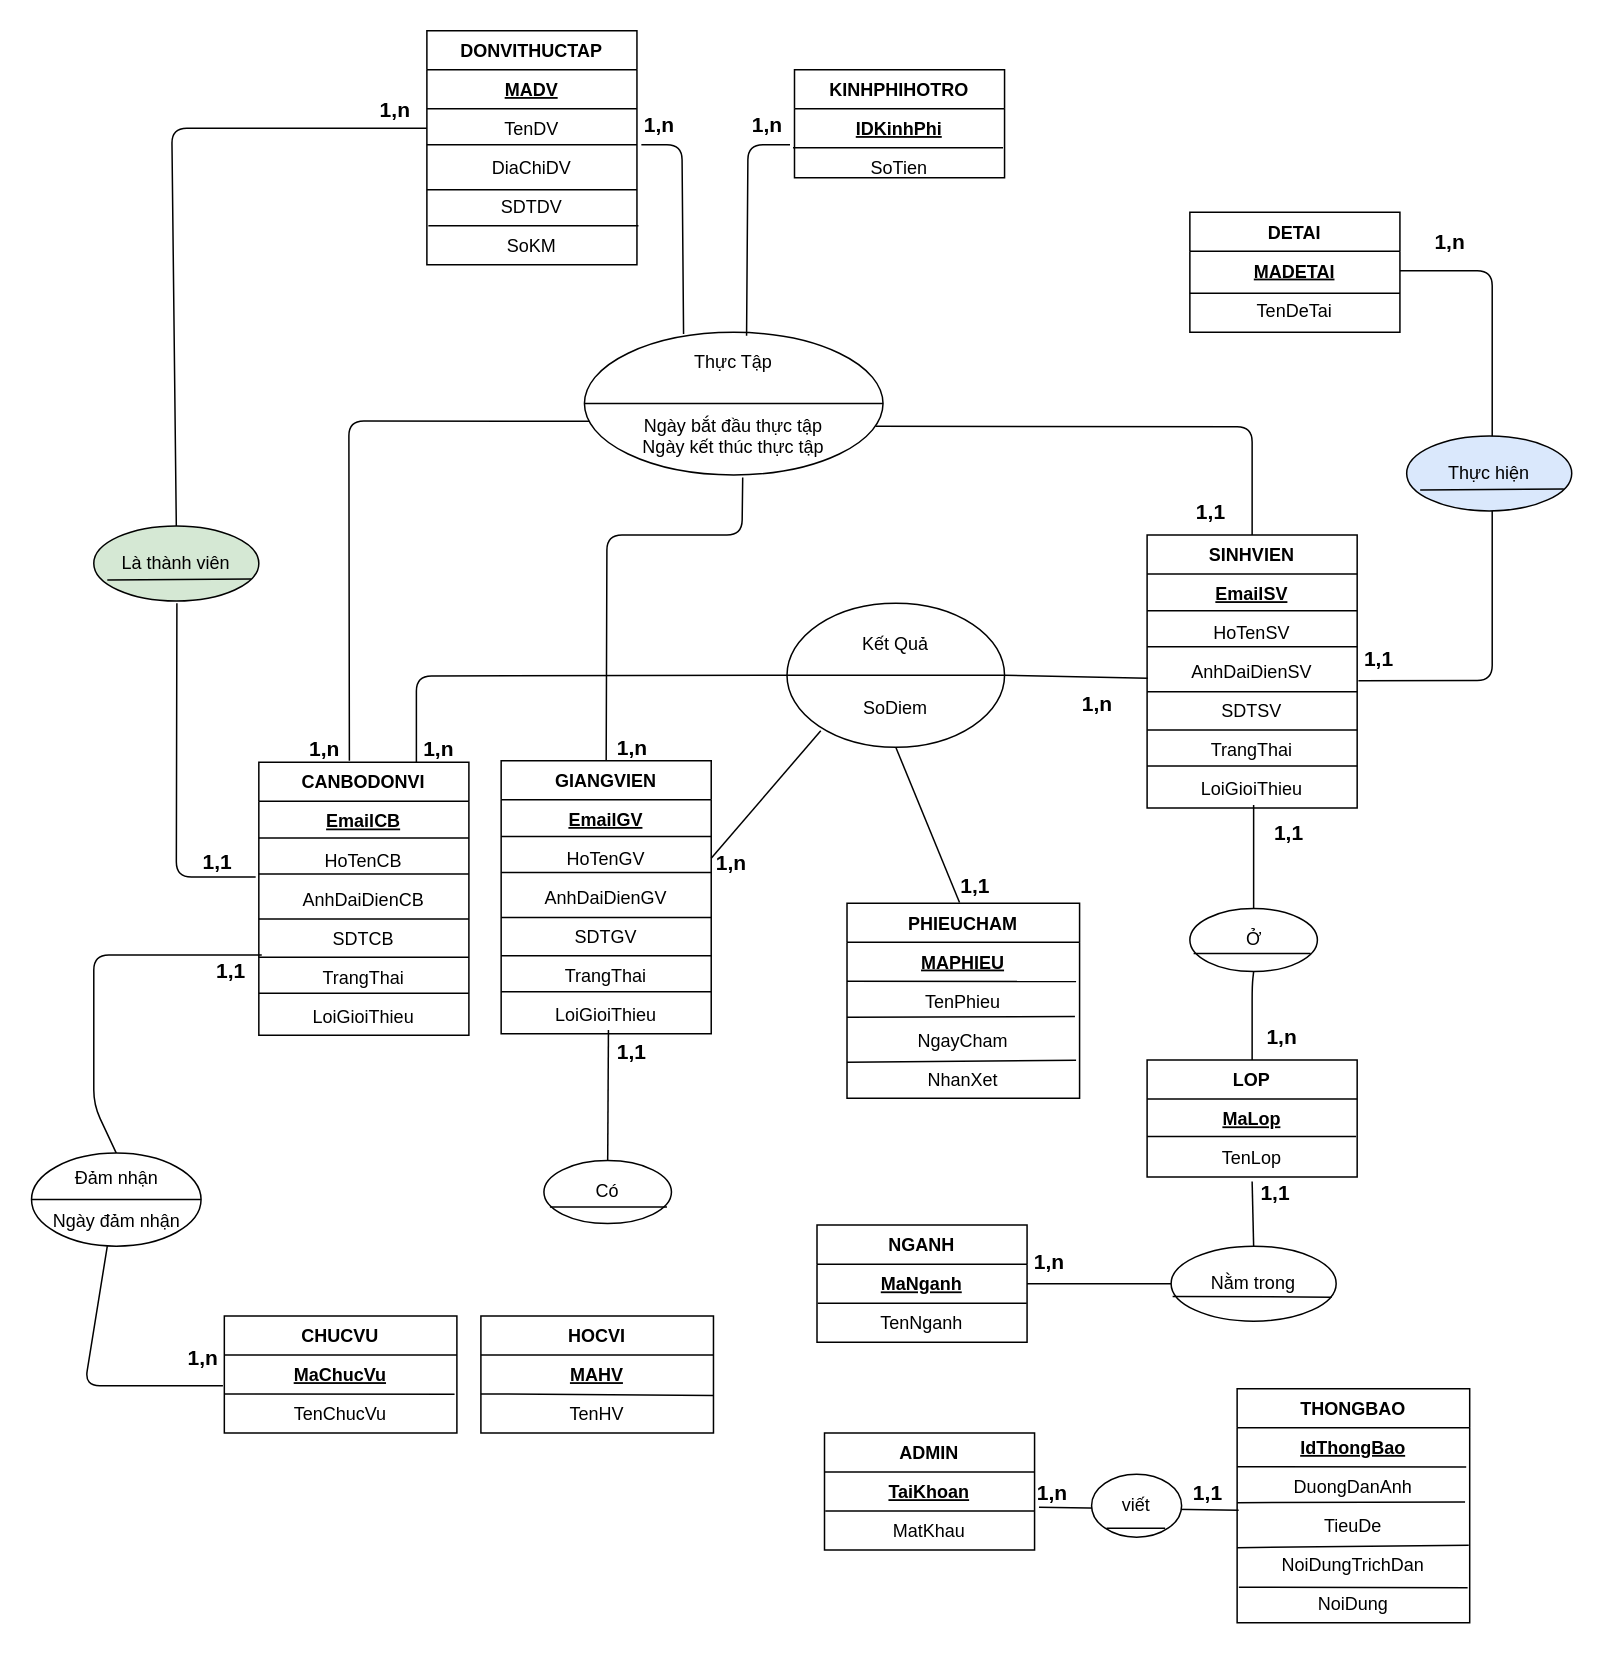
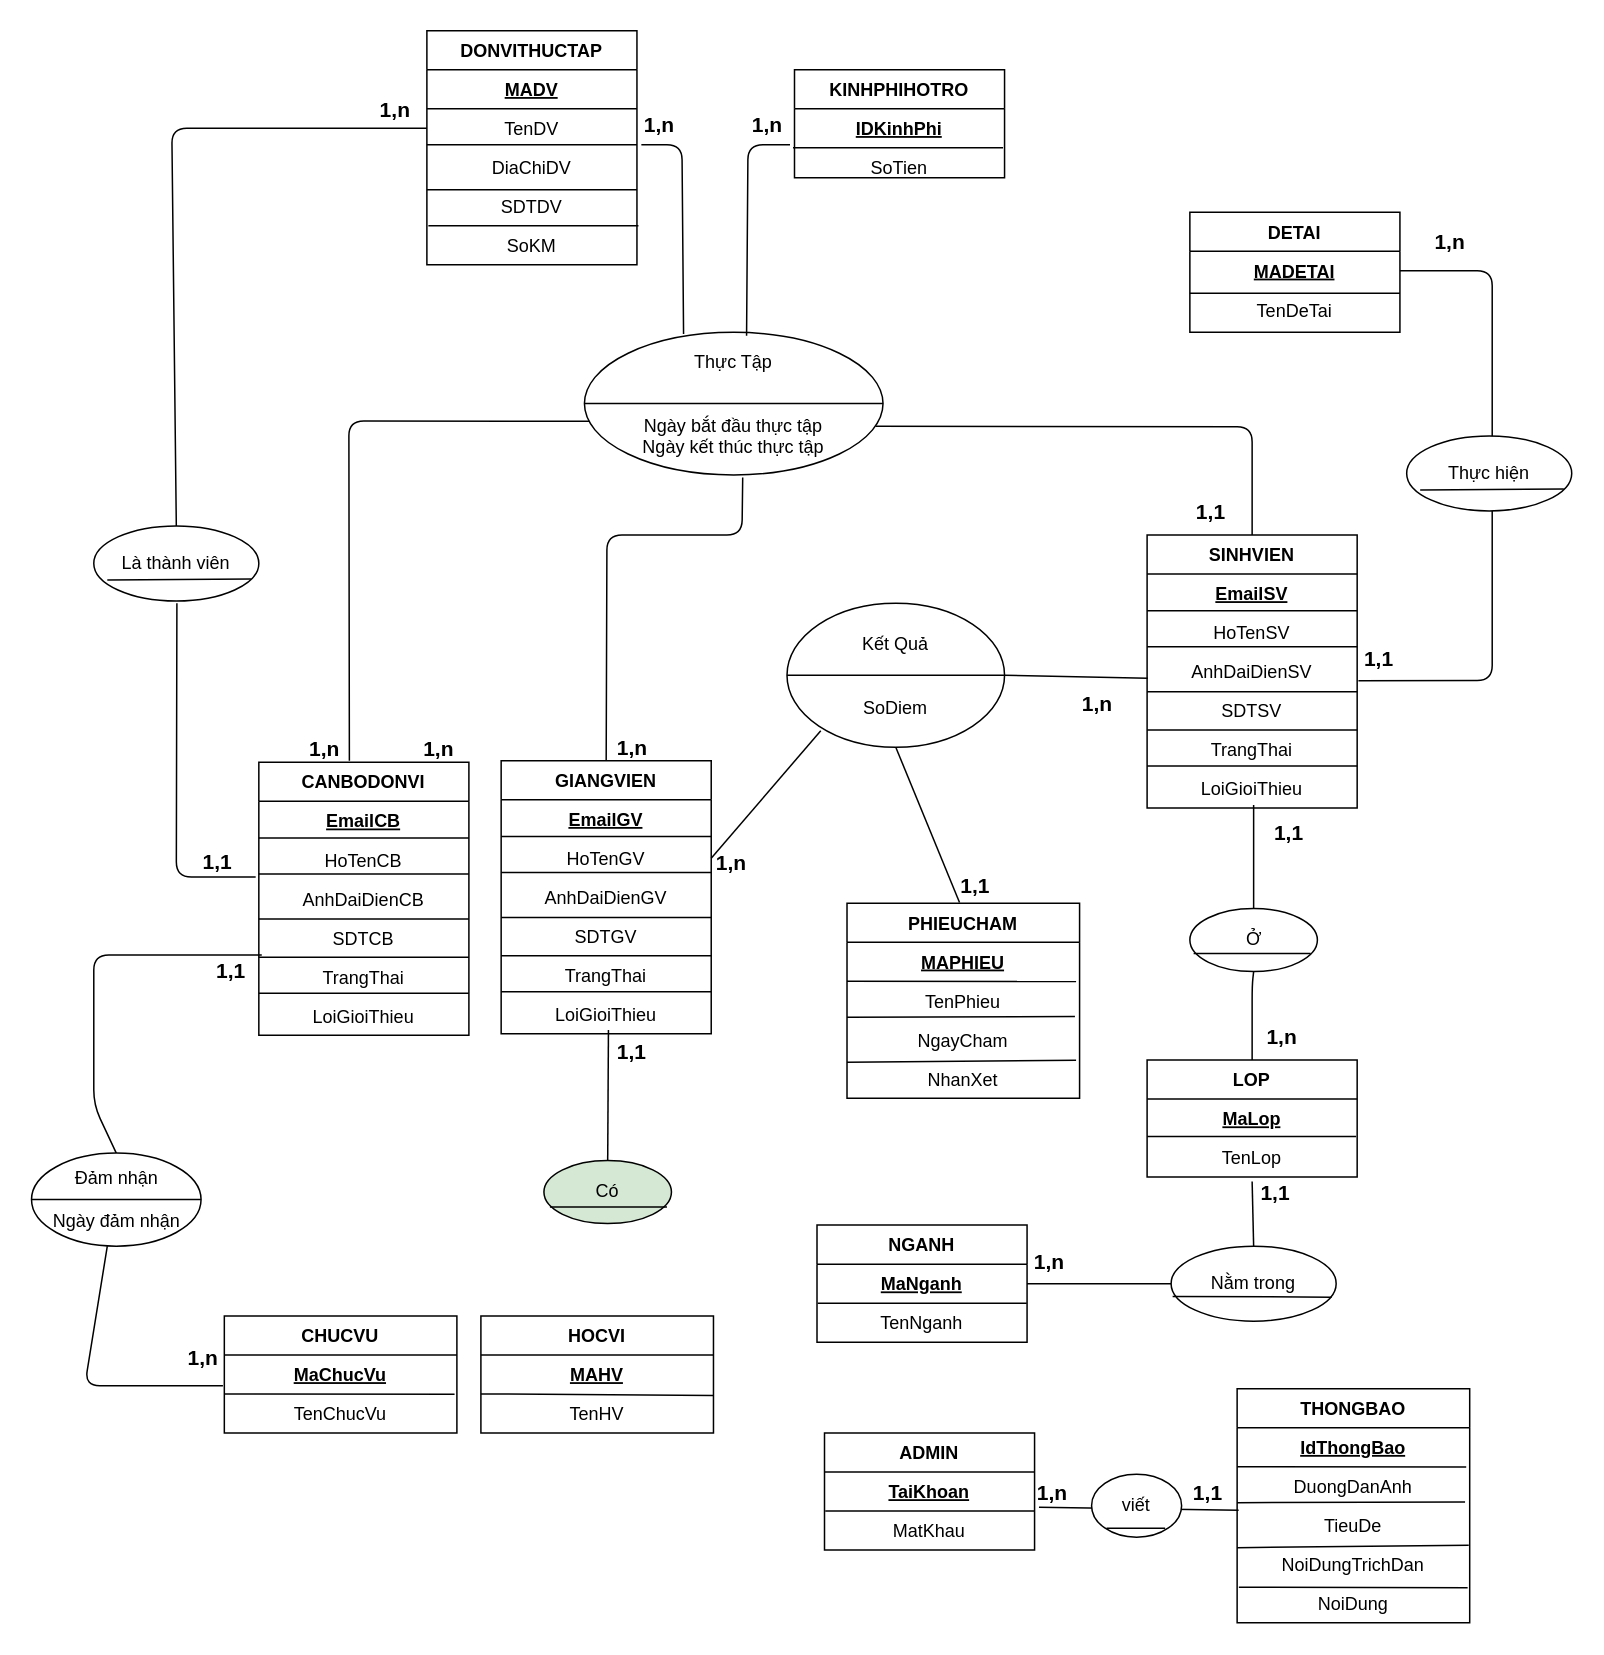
(1489, 473) -> (1489, 473)
(176, 563) -> (176, 563)
(563, 675) -> none
(608, 1192) -> (608, 1192)
